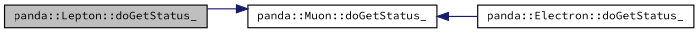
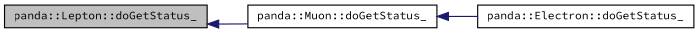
(222, 9) -> (233, 24)
